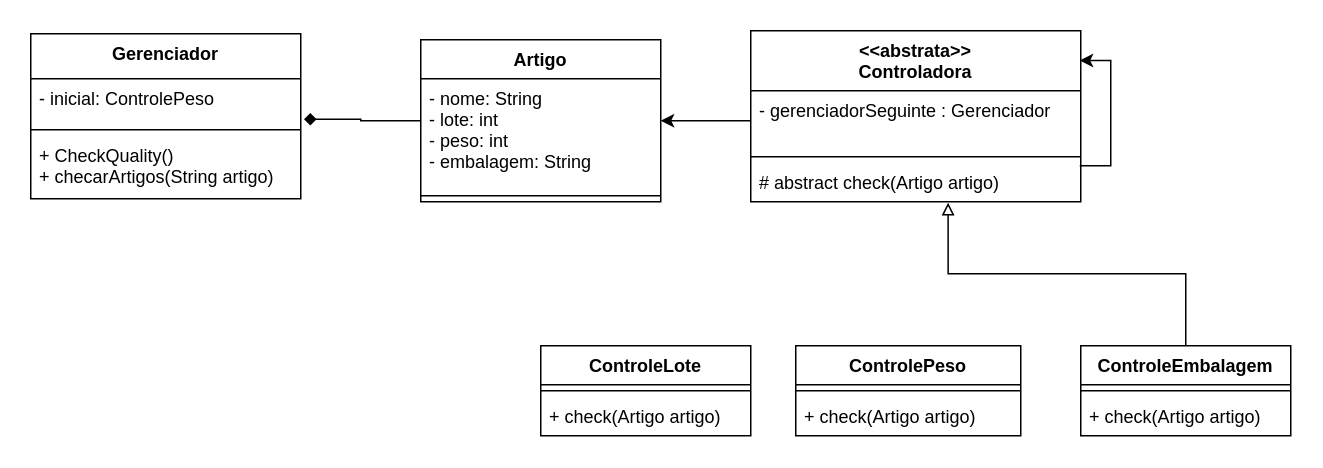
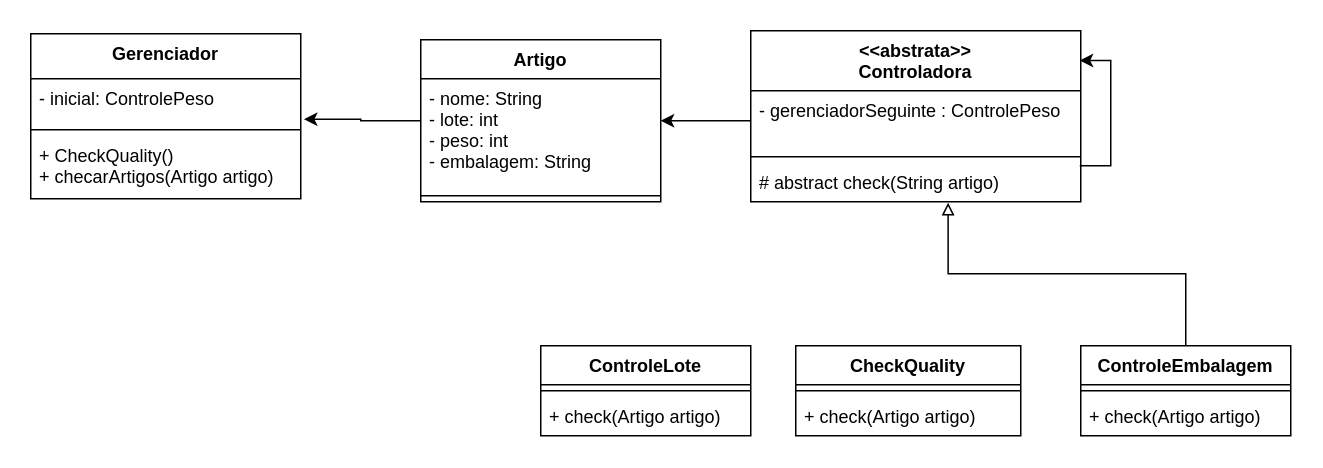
(919, 111) -> (924, 111)
(317, 119) -> (316, 119)
(113, 156) -> (113, 156)
(904, 183) -> (904, 183)
(908, 366) -> (908, 366)
